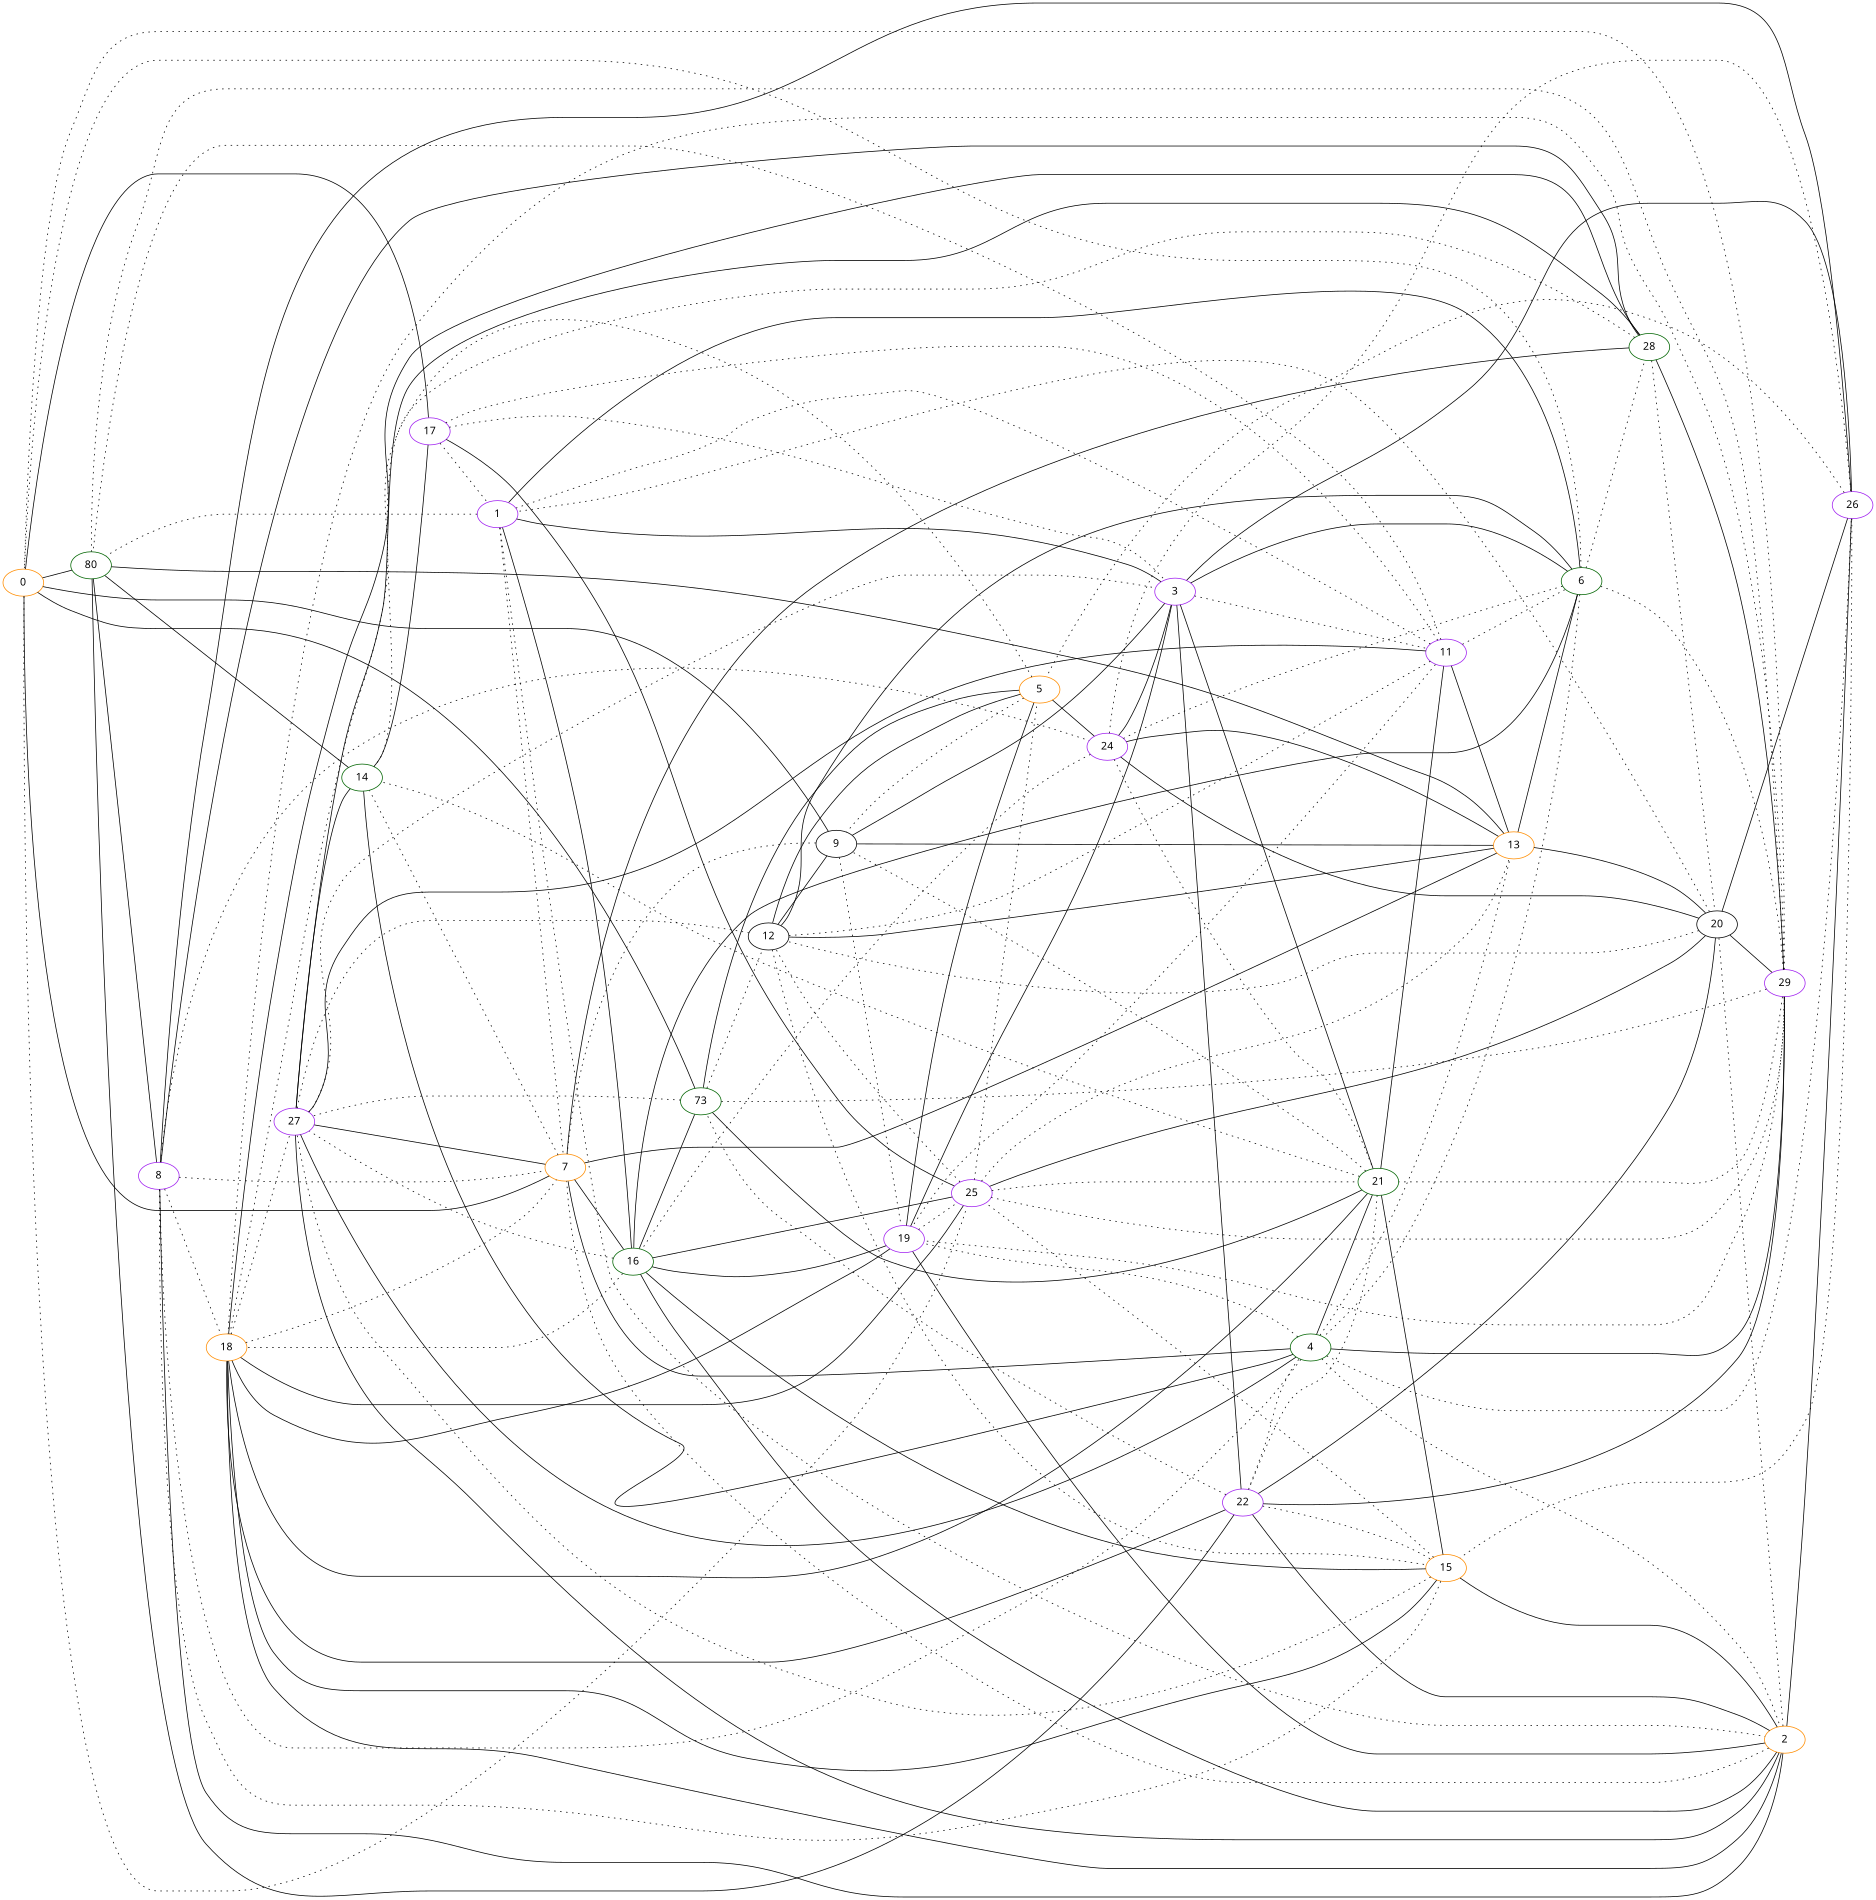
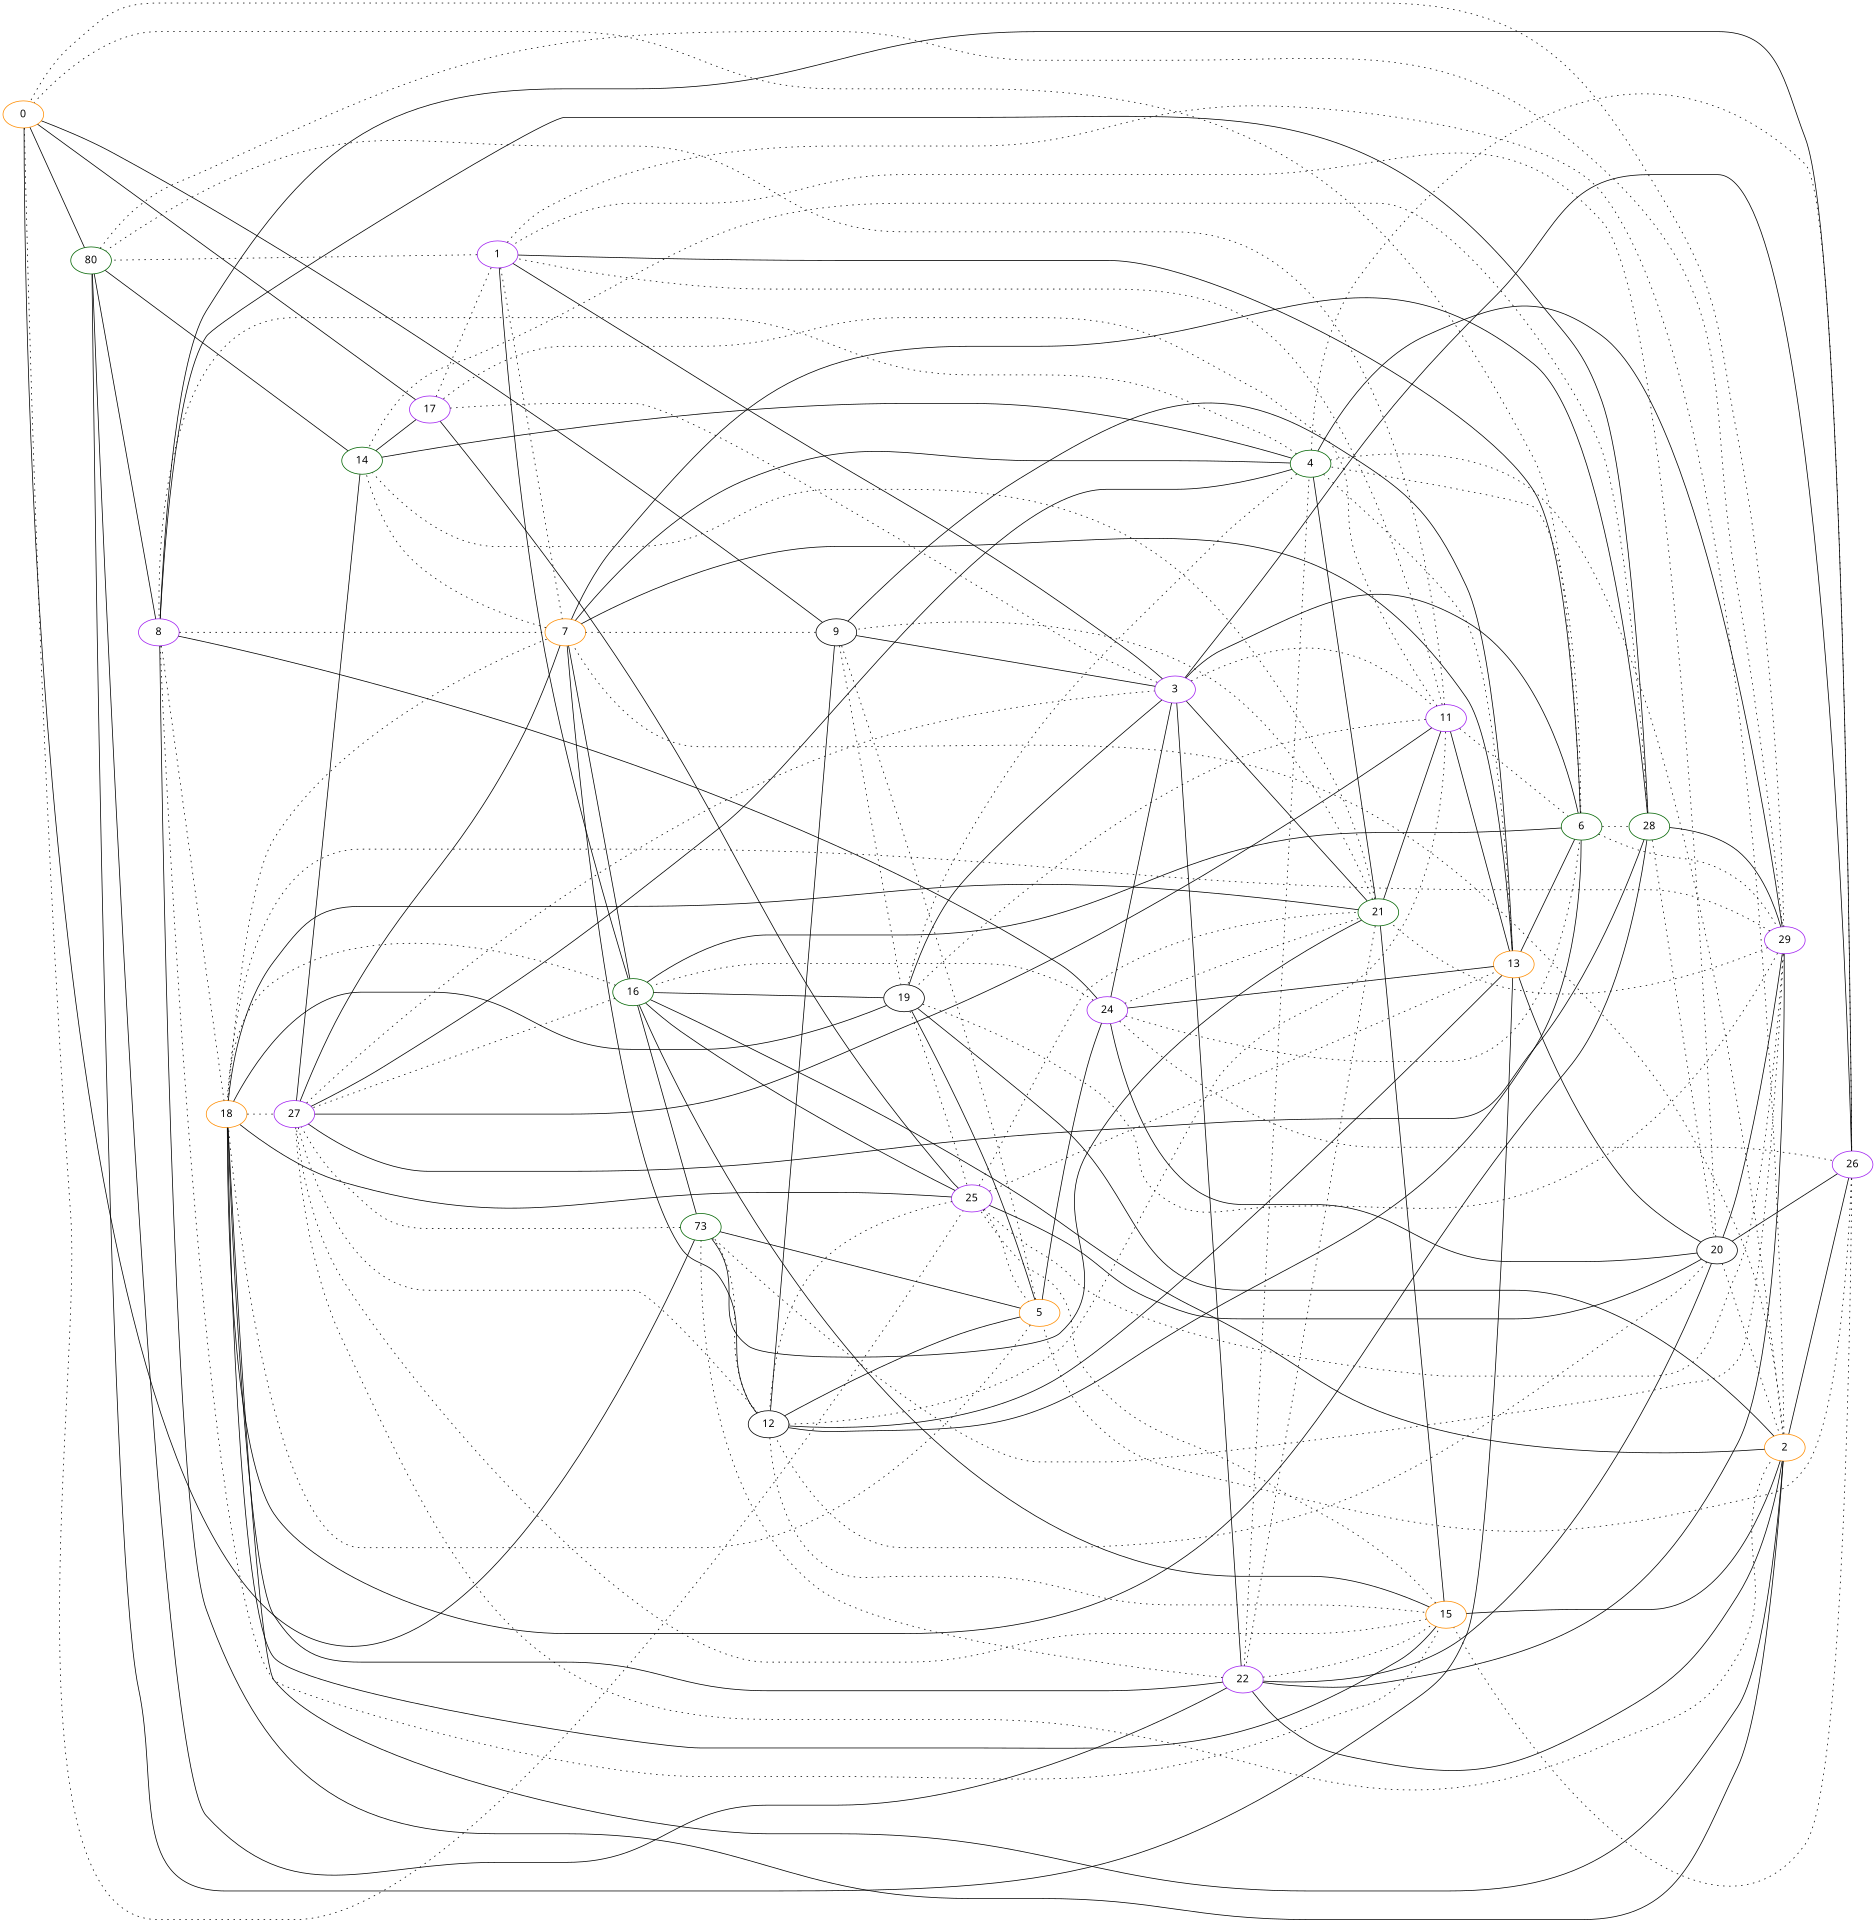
(486, 694) -> (656, 773)
(79, 1117) -> (615, 1027)
(904, 1239) -> (904, 998)
(886, 1796) -> (961, 1719)
